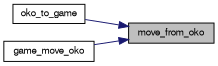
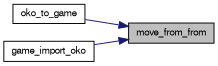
(171, 33) -> (171, 33)
(49, 51) -> (49, 51)
